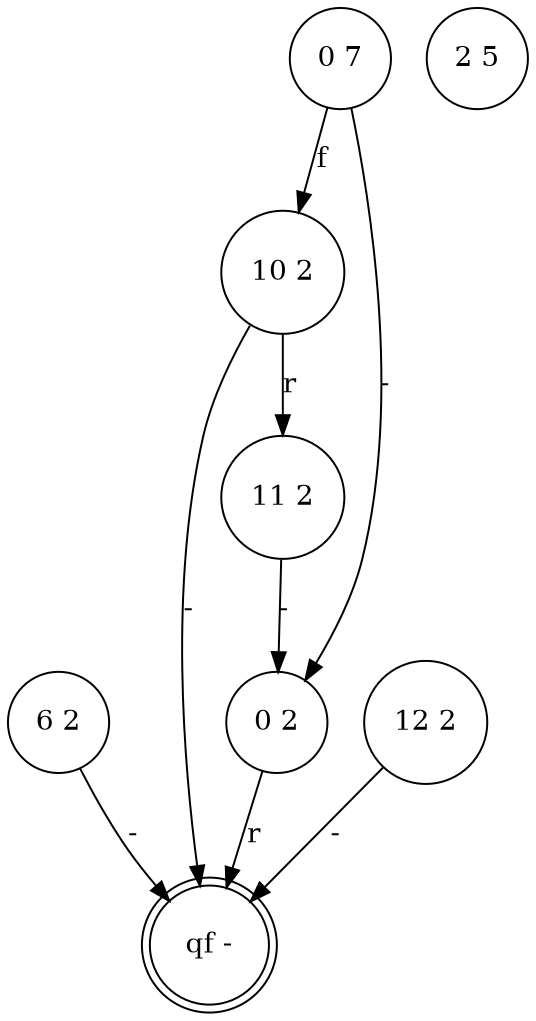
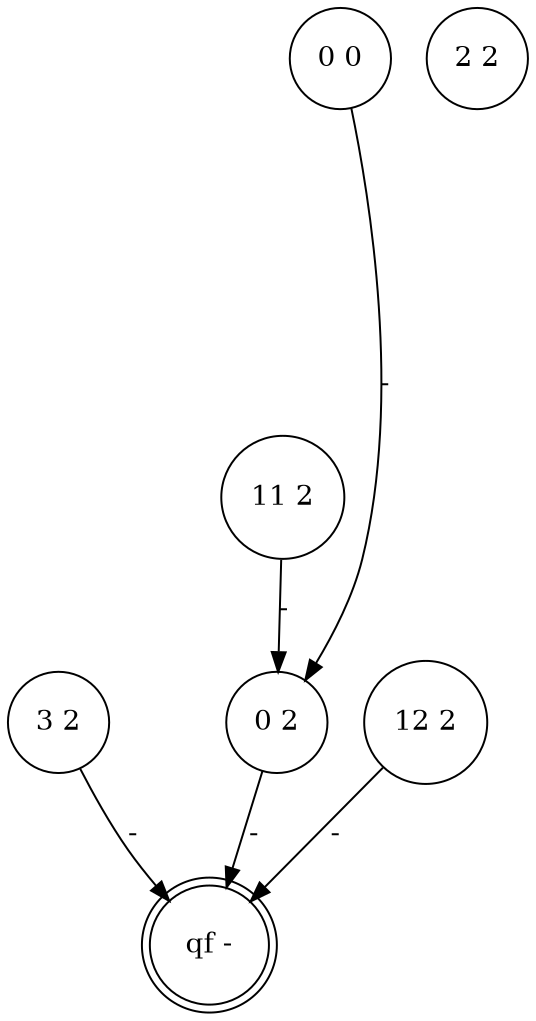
(340, 59) -> (340, 59)
(477, 59) -> (477, 59)
(283, 272) -> none
(59, 722) -> (59, 722)
(254, 835) -> (254, 835)
